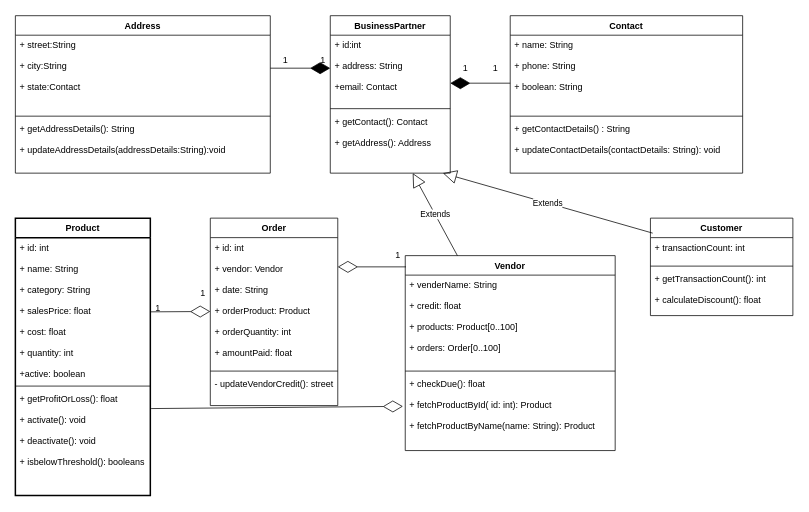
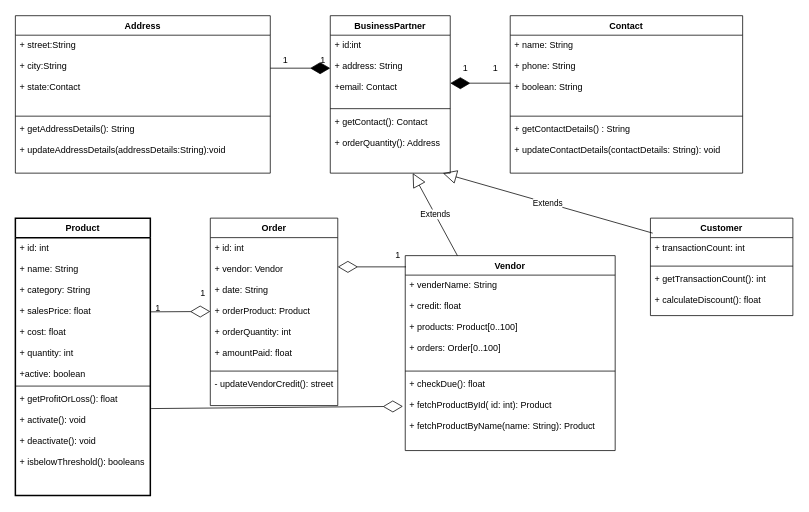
(389, 122) -> (389, 122)
